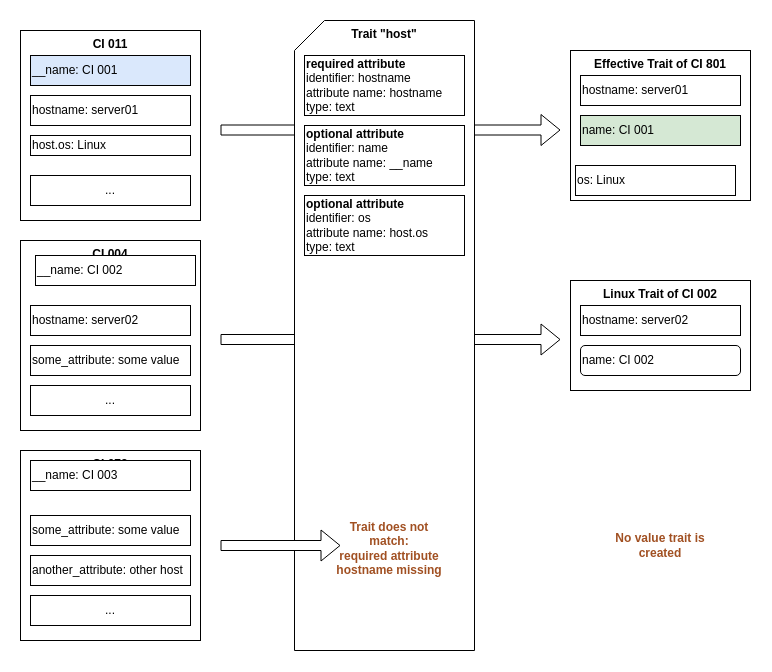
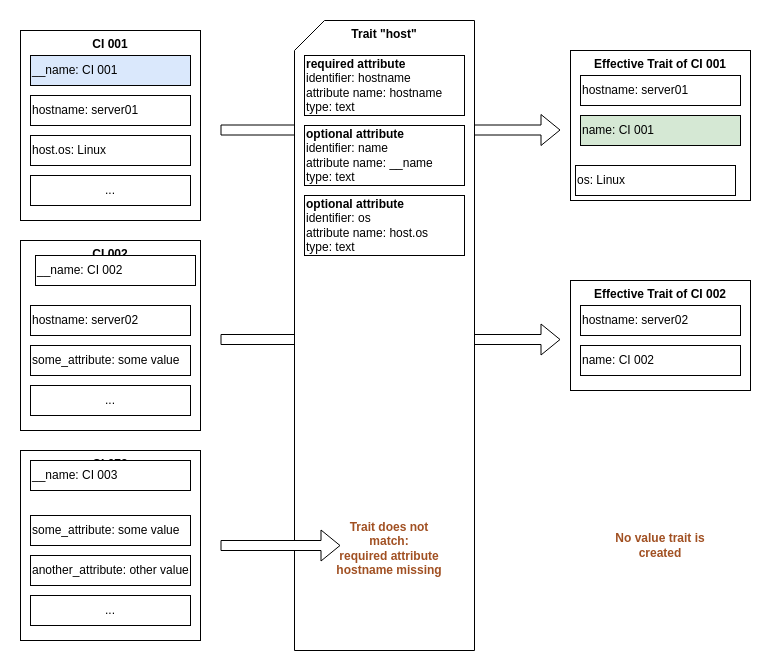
(111, 45) -> (111, 45)
(661, 65) -> (661, 65)
(111, 146) -> (111, 151)
(111, 255) -> (111, 255)
(661, 295) -> (661, 295)
(661, 361) -> (661, 361)
(112, 571) -> (112, 571)
